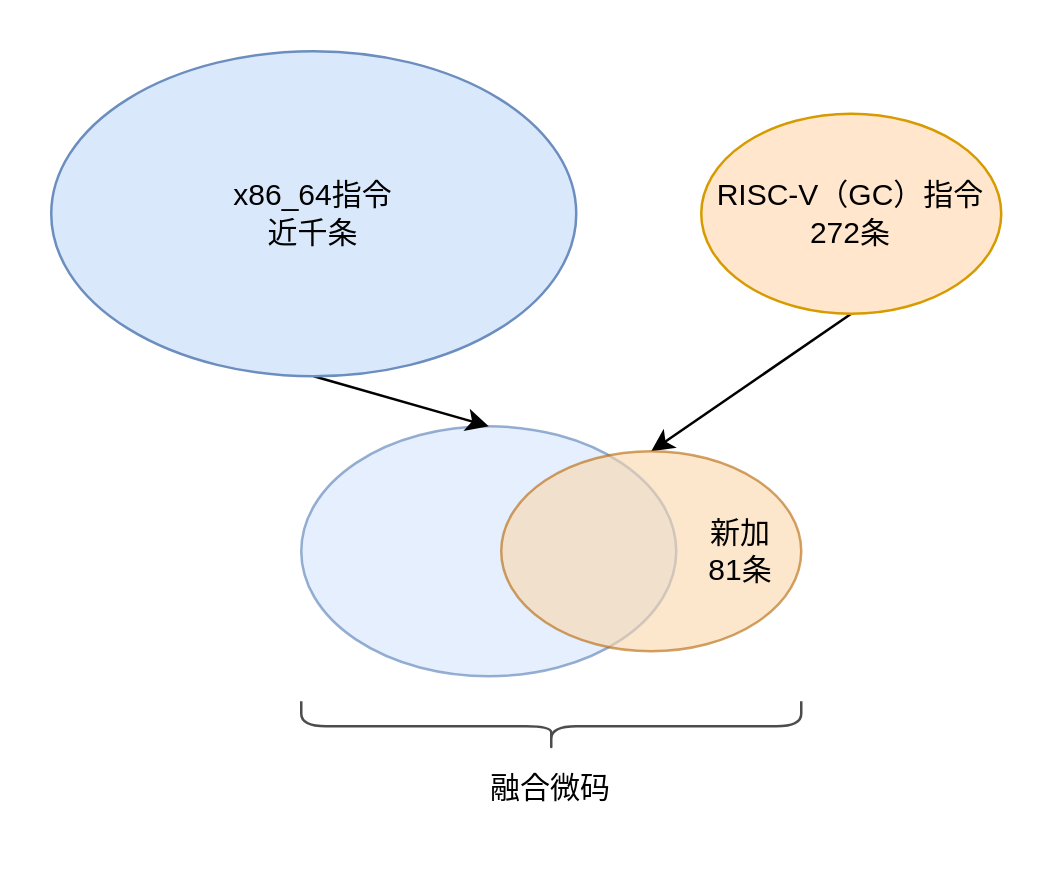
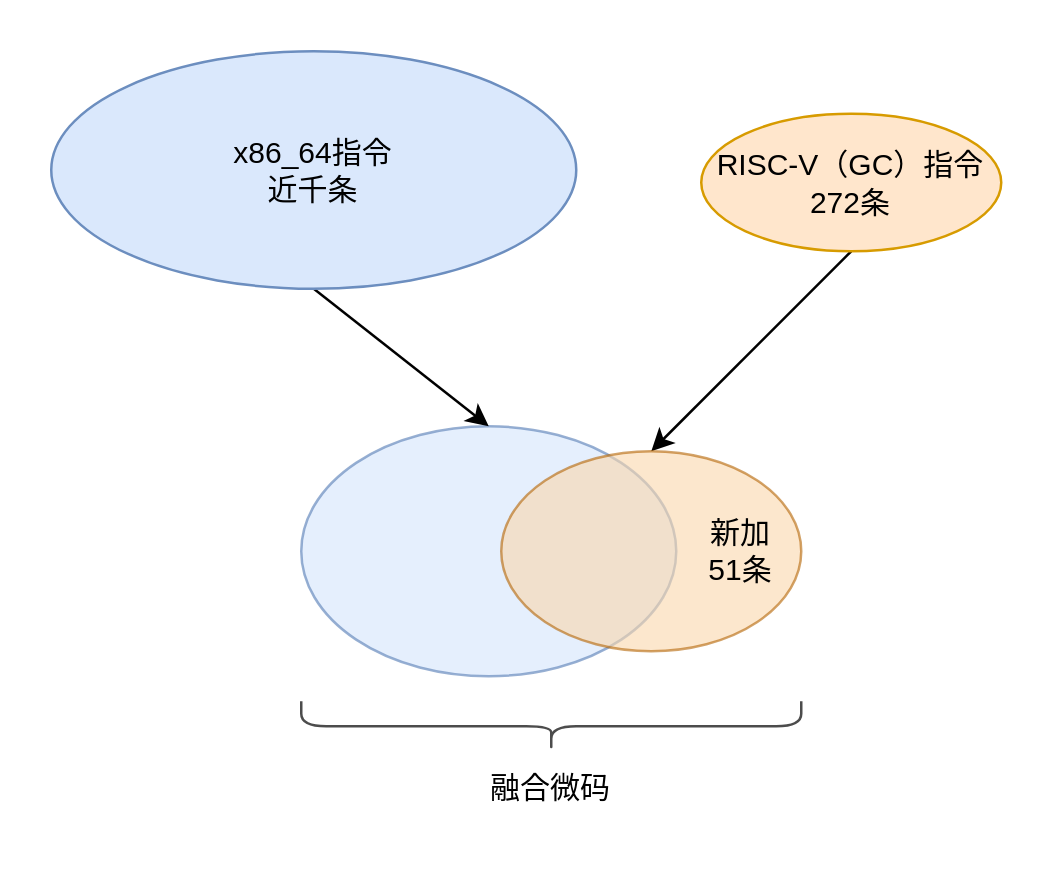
(314, 214) -> (314, 170)
(851, 214) -> (851, 183)
(741, 551) -> (741, 551)
